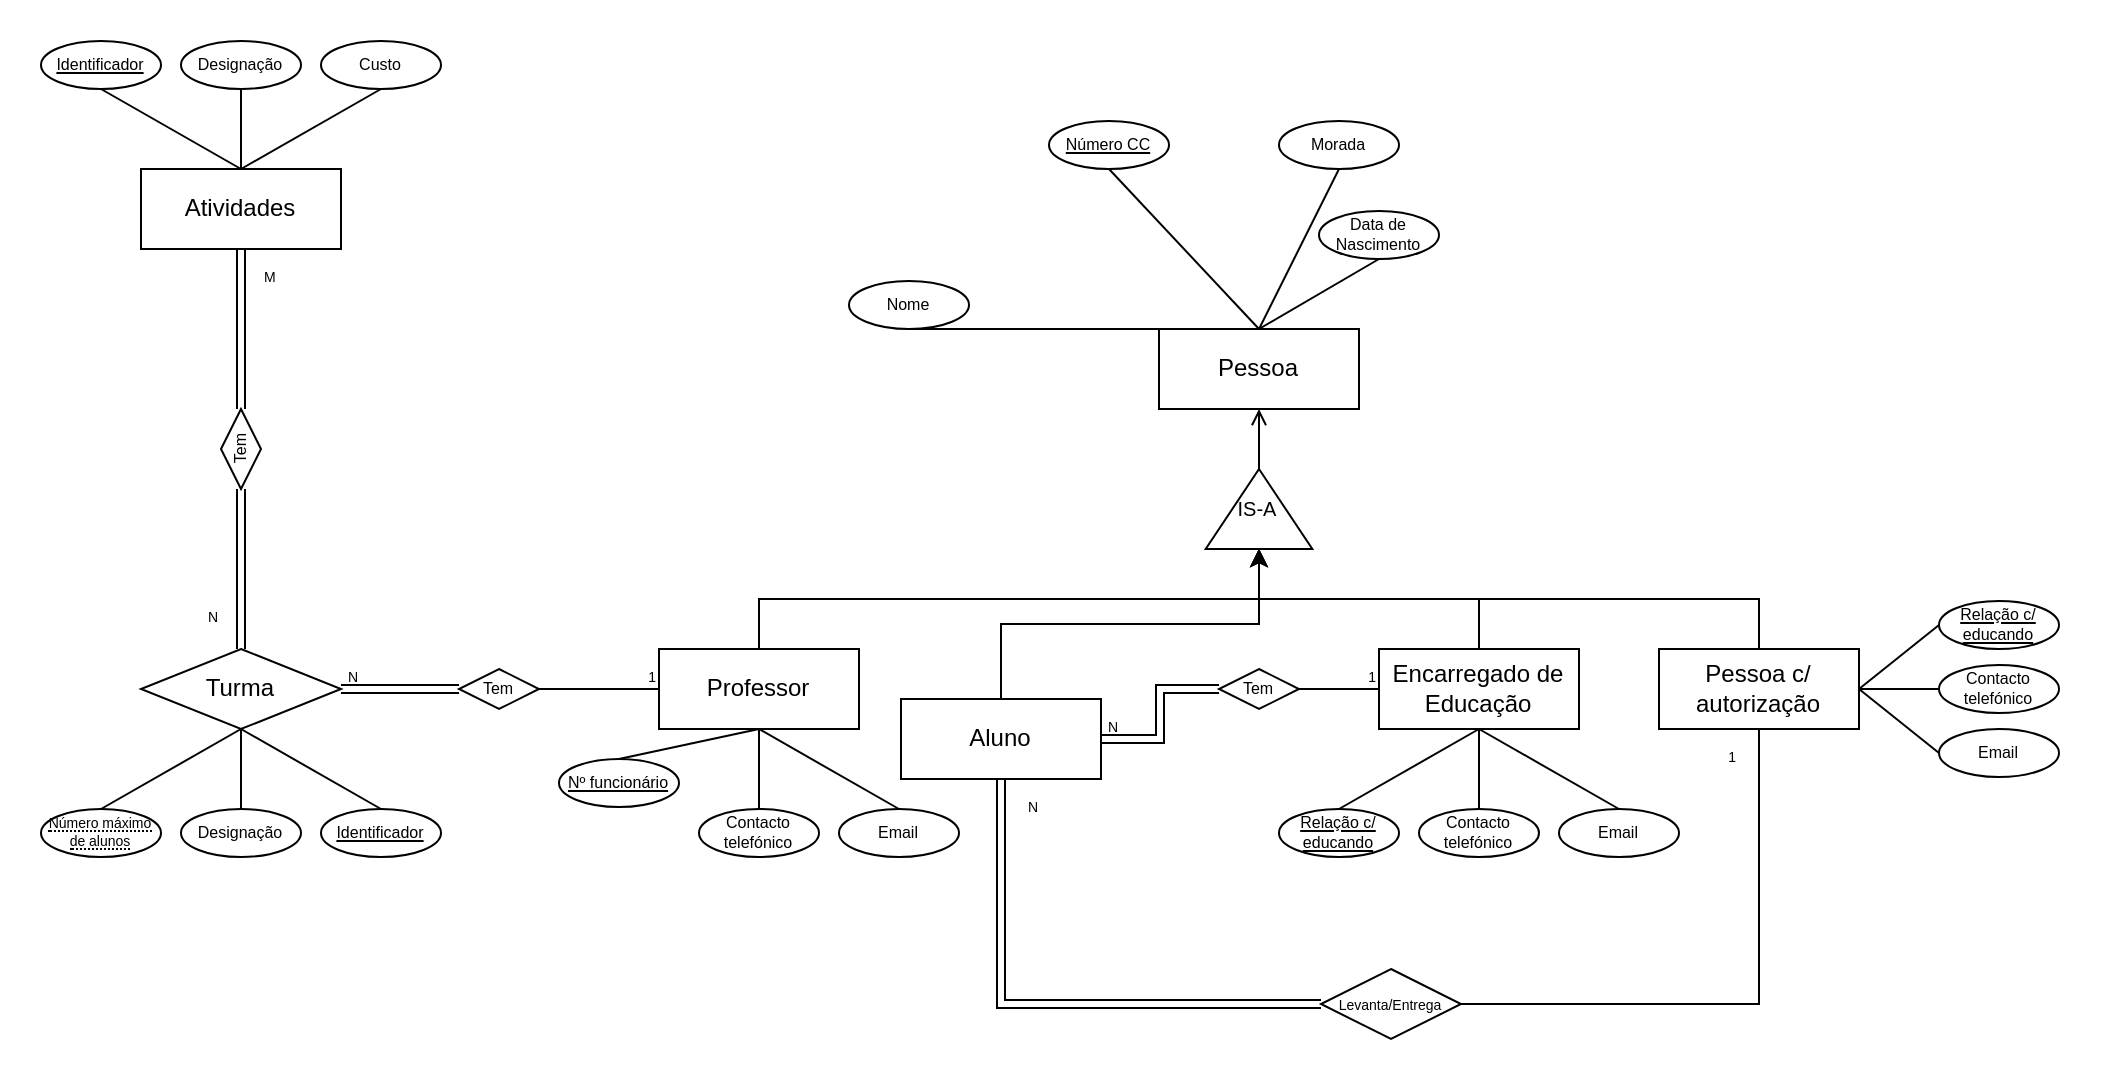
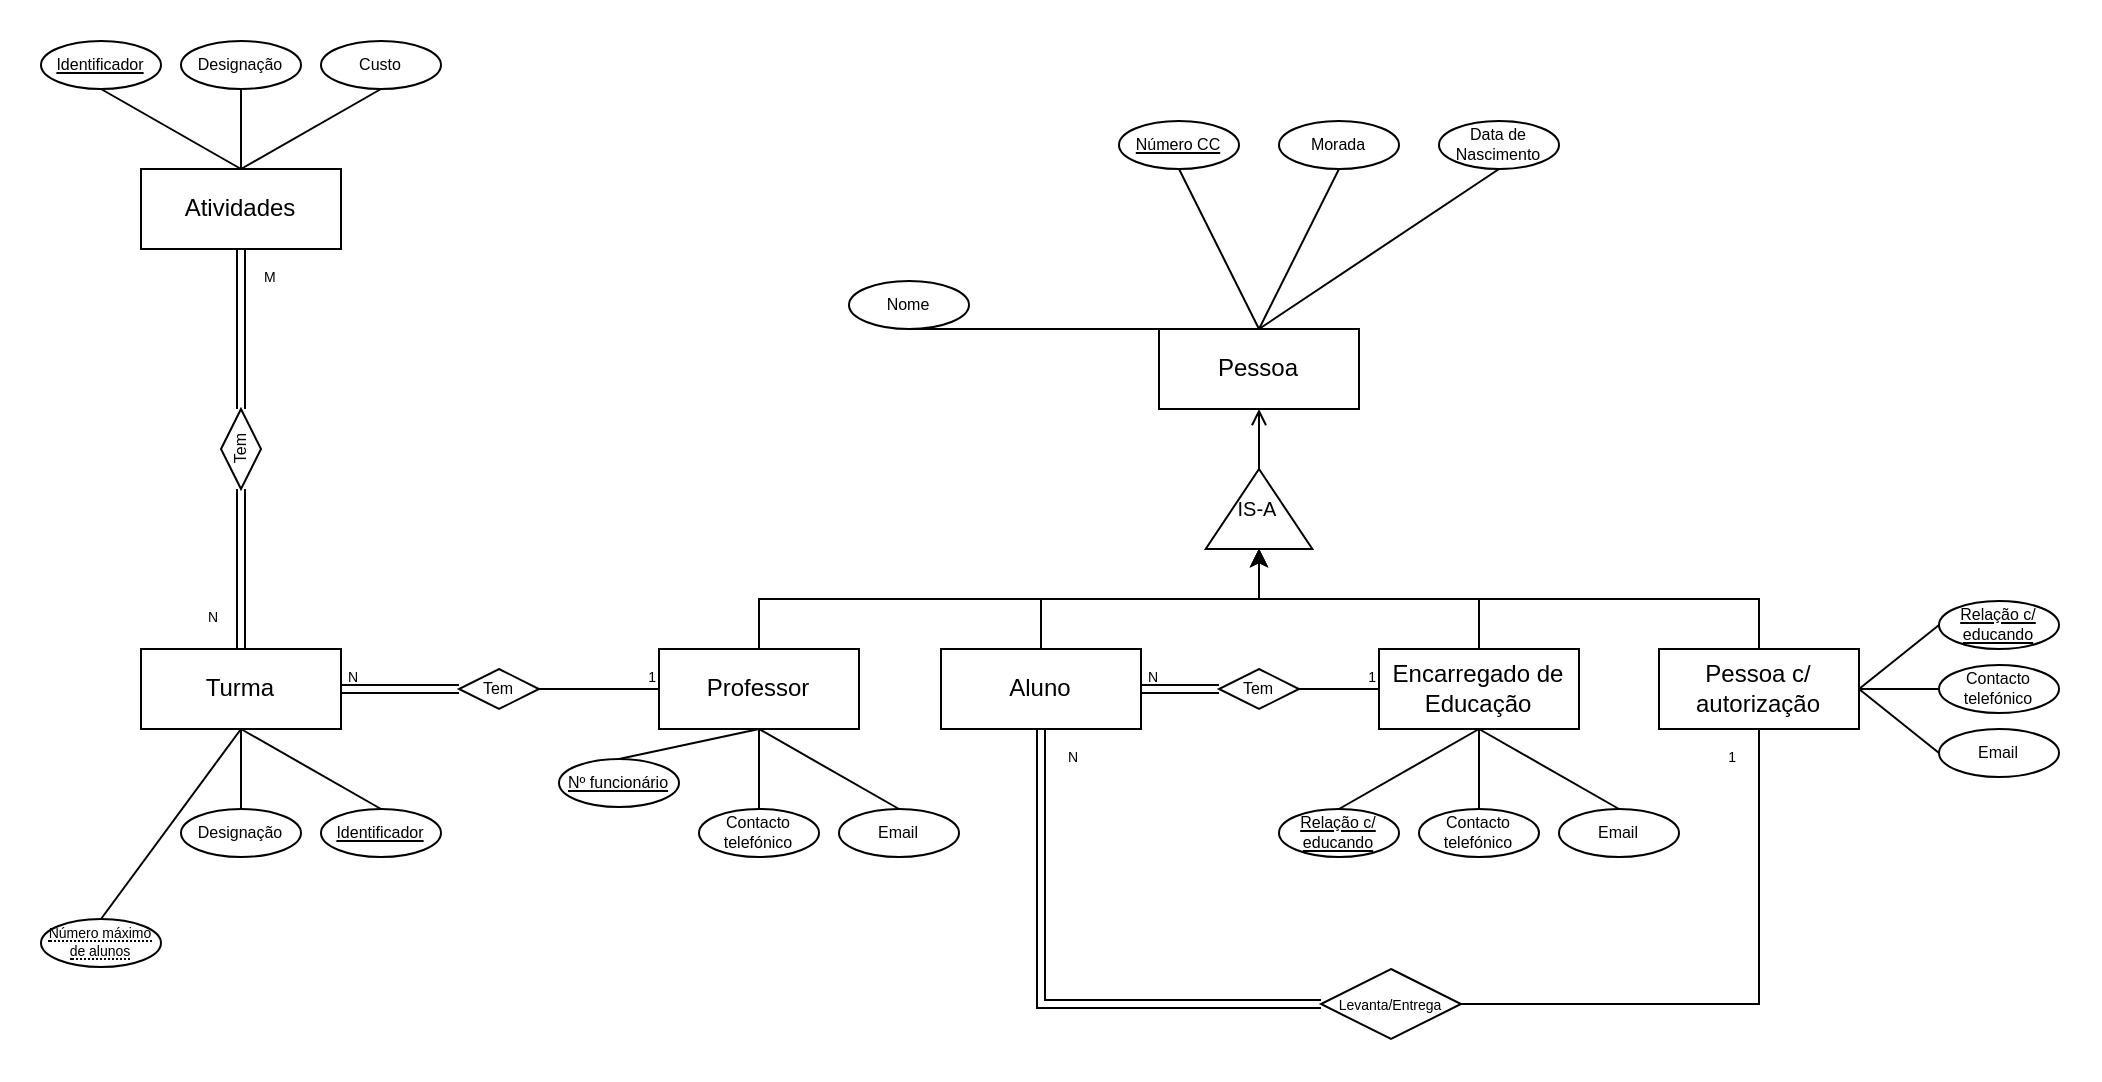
(1109, 145) -> (1179, 145)
(1379, 235) -> (1499, 145)
(241, 689) -> (241, 689)
(1001, 739) -> (1041, 689)
(101, 833) -> (101, 943)
